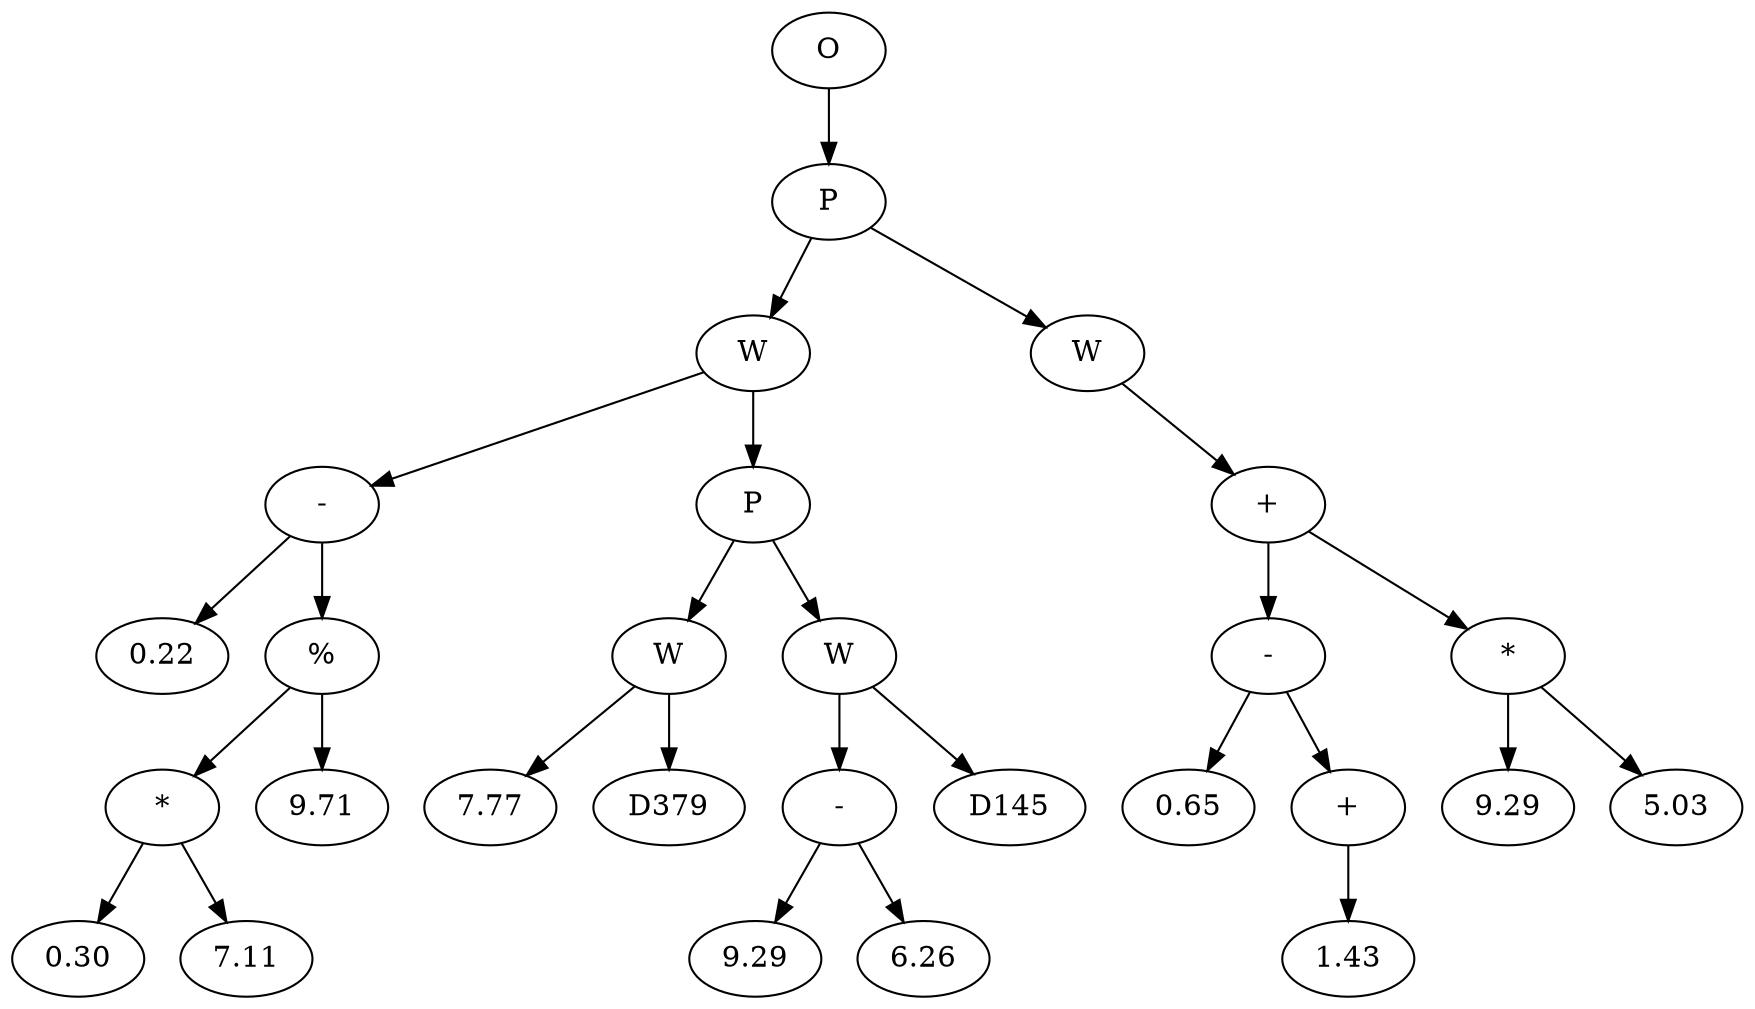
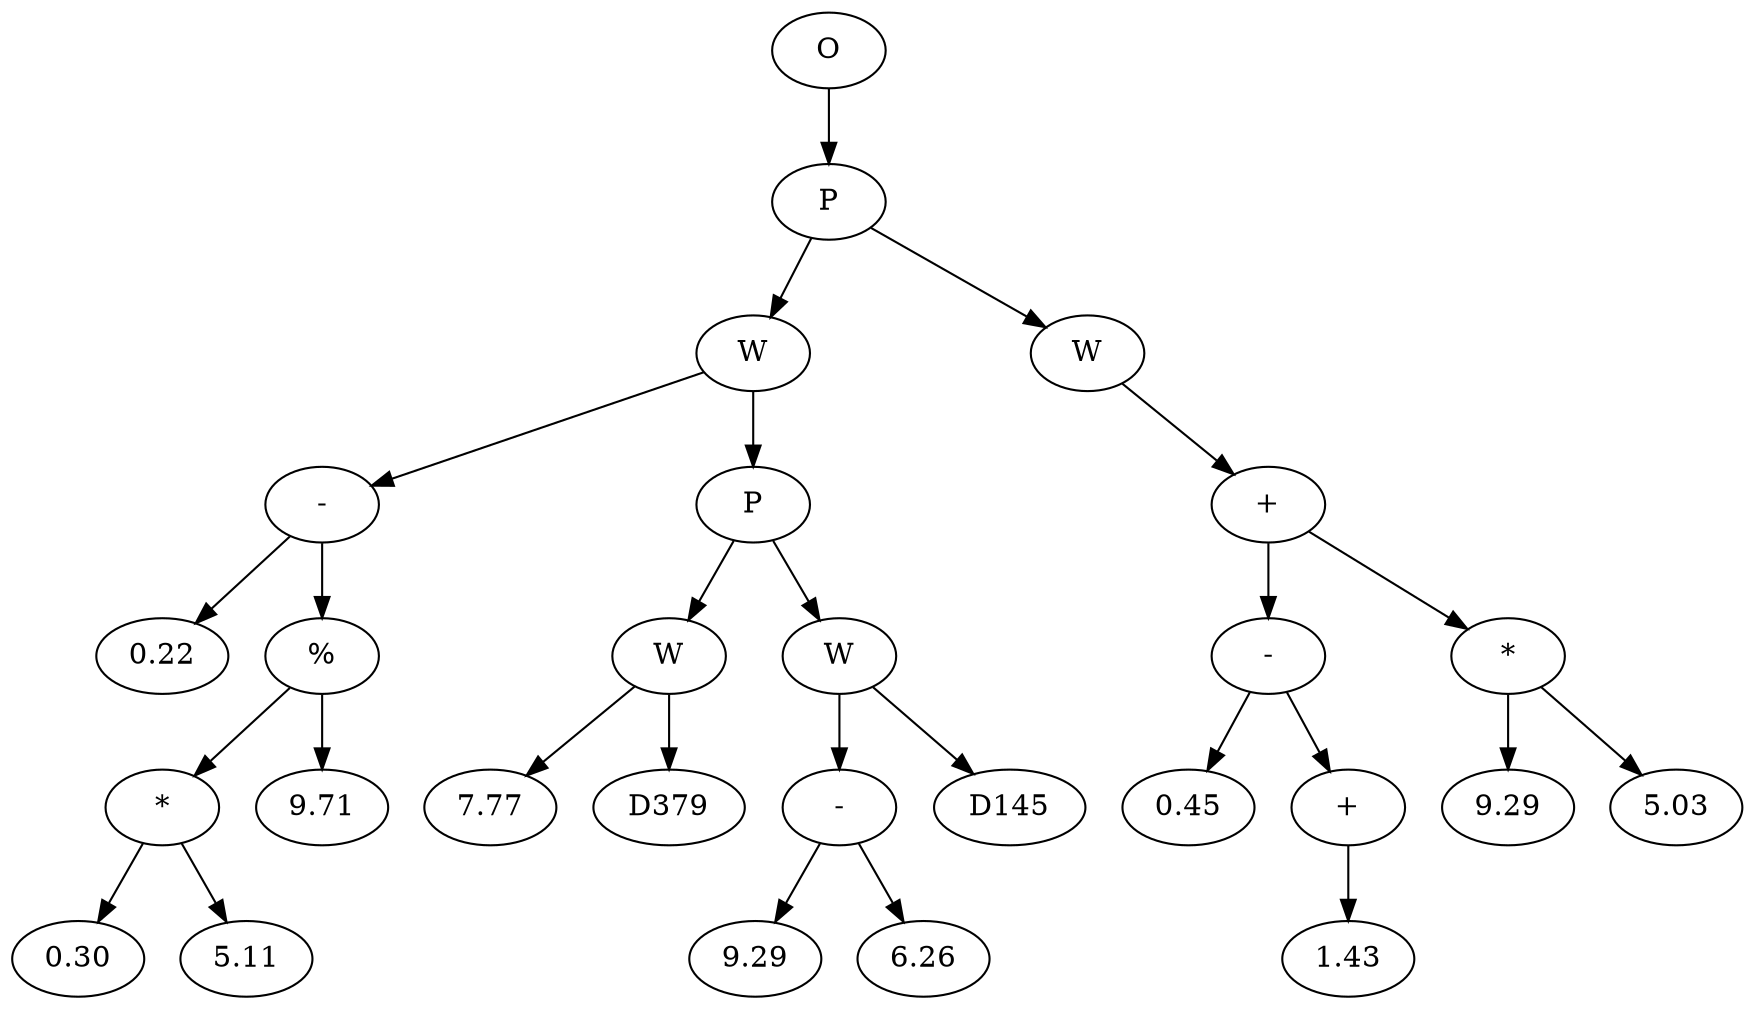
(1188, 807) -> (1188, 807)
(246, 959) -> (246, 959)
